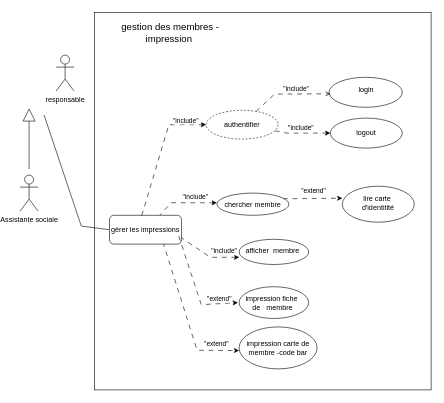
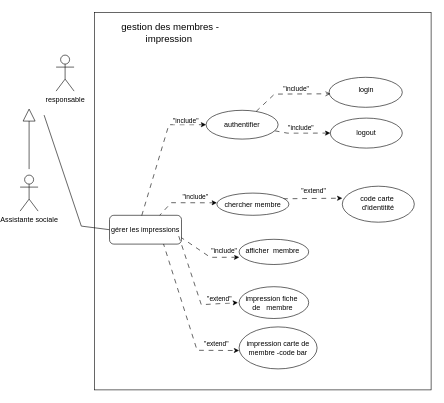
(242, 125) -> (242, 125)
(378, 203) -> (378, 203)
